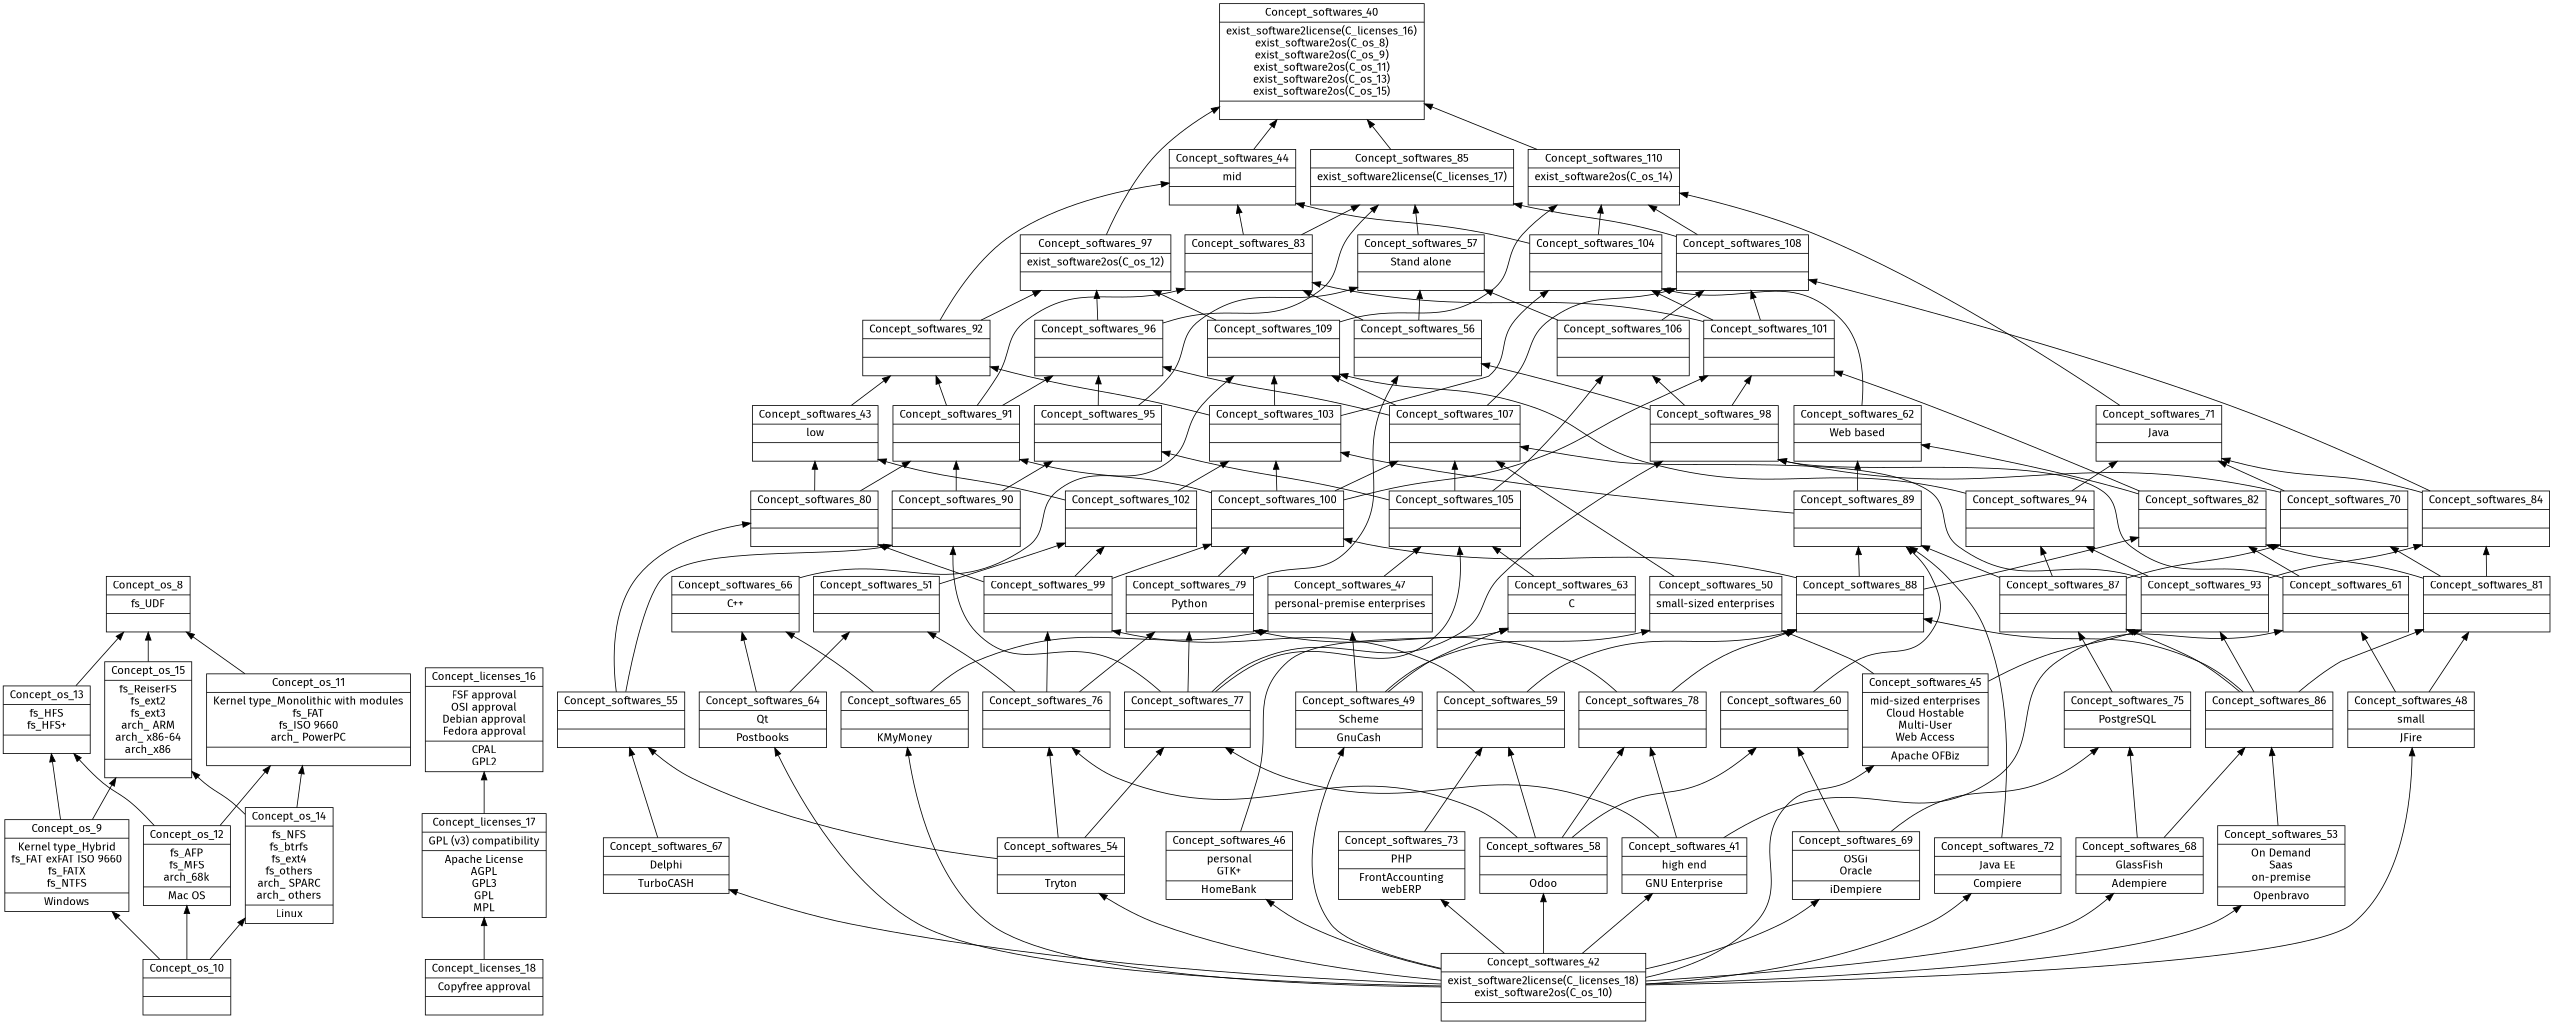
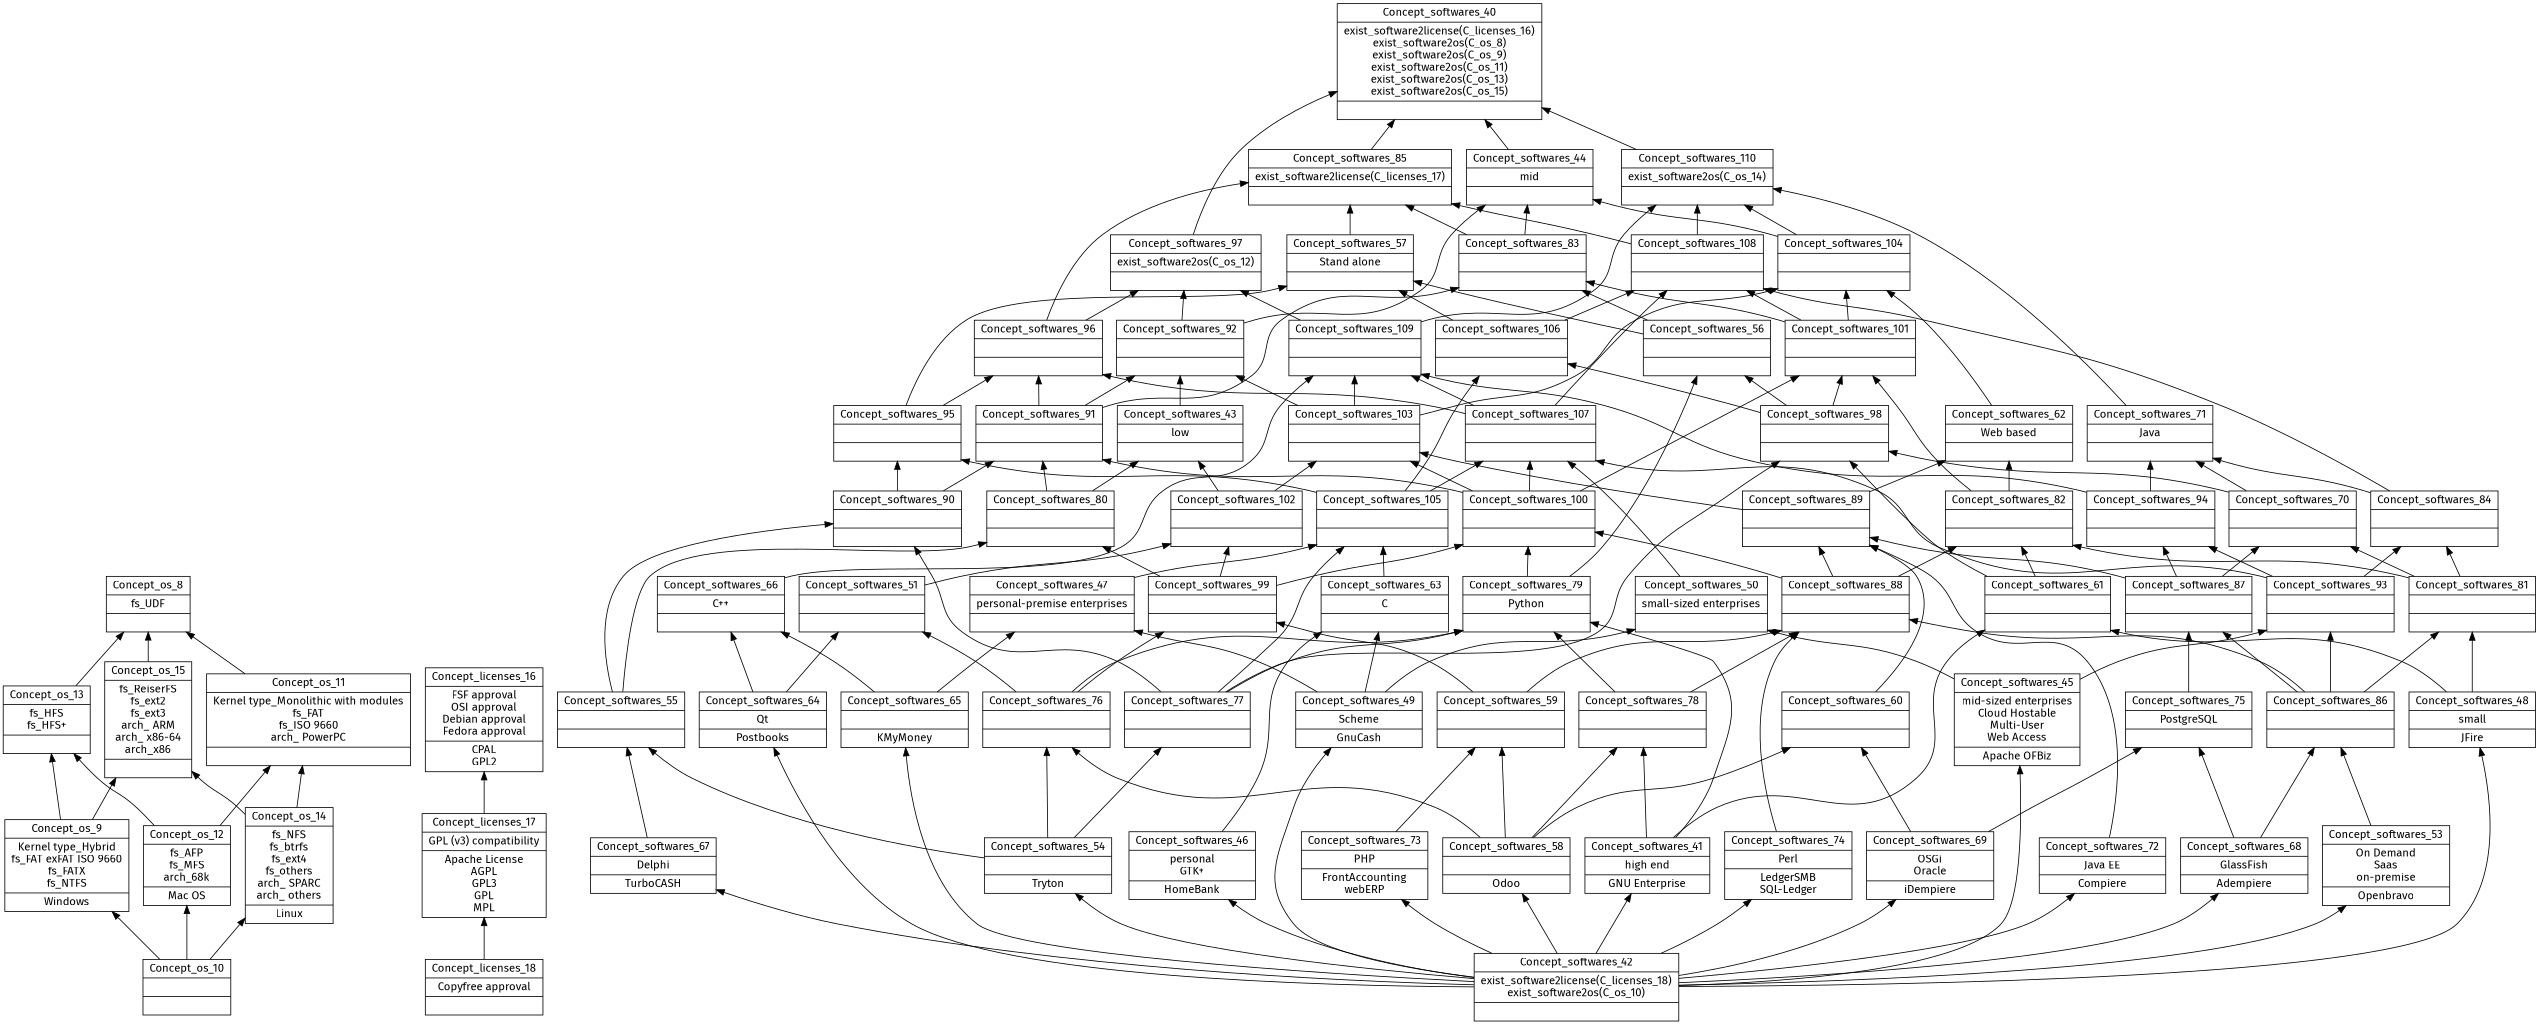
(1437, 790) -> (1730, 694)
none -> (1788, 866)
